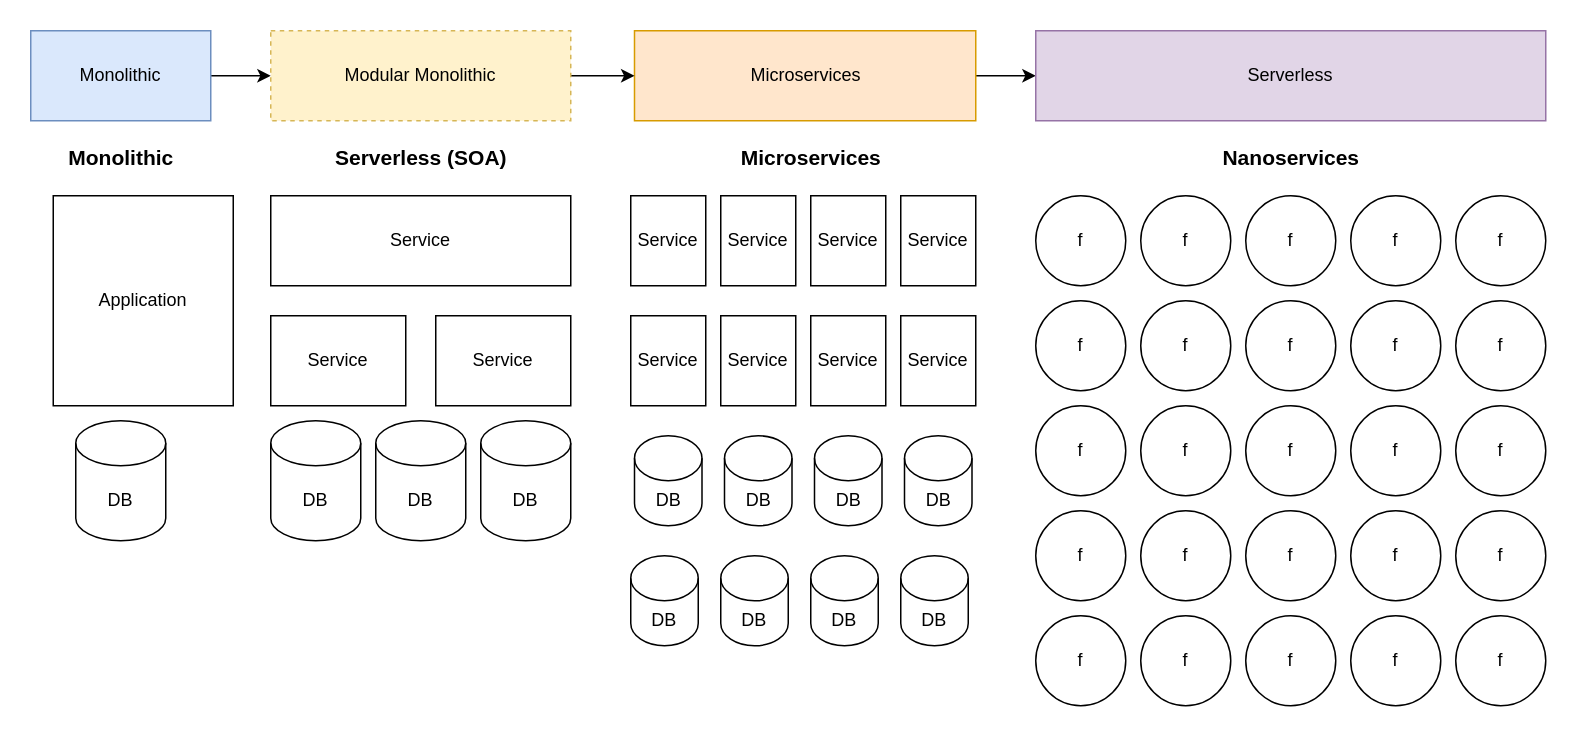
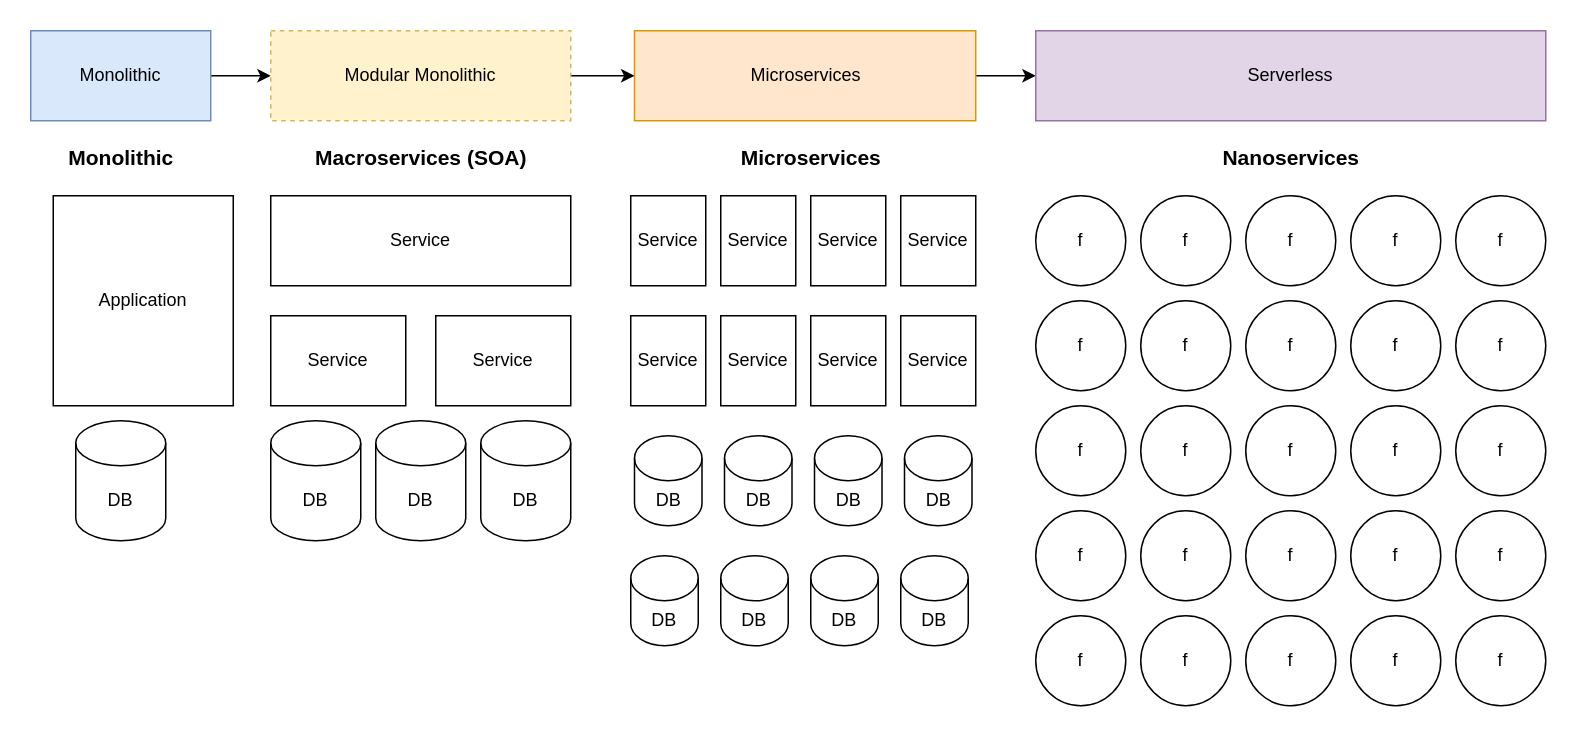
(422, 158) -> (422, 158)
